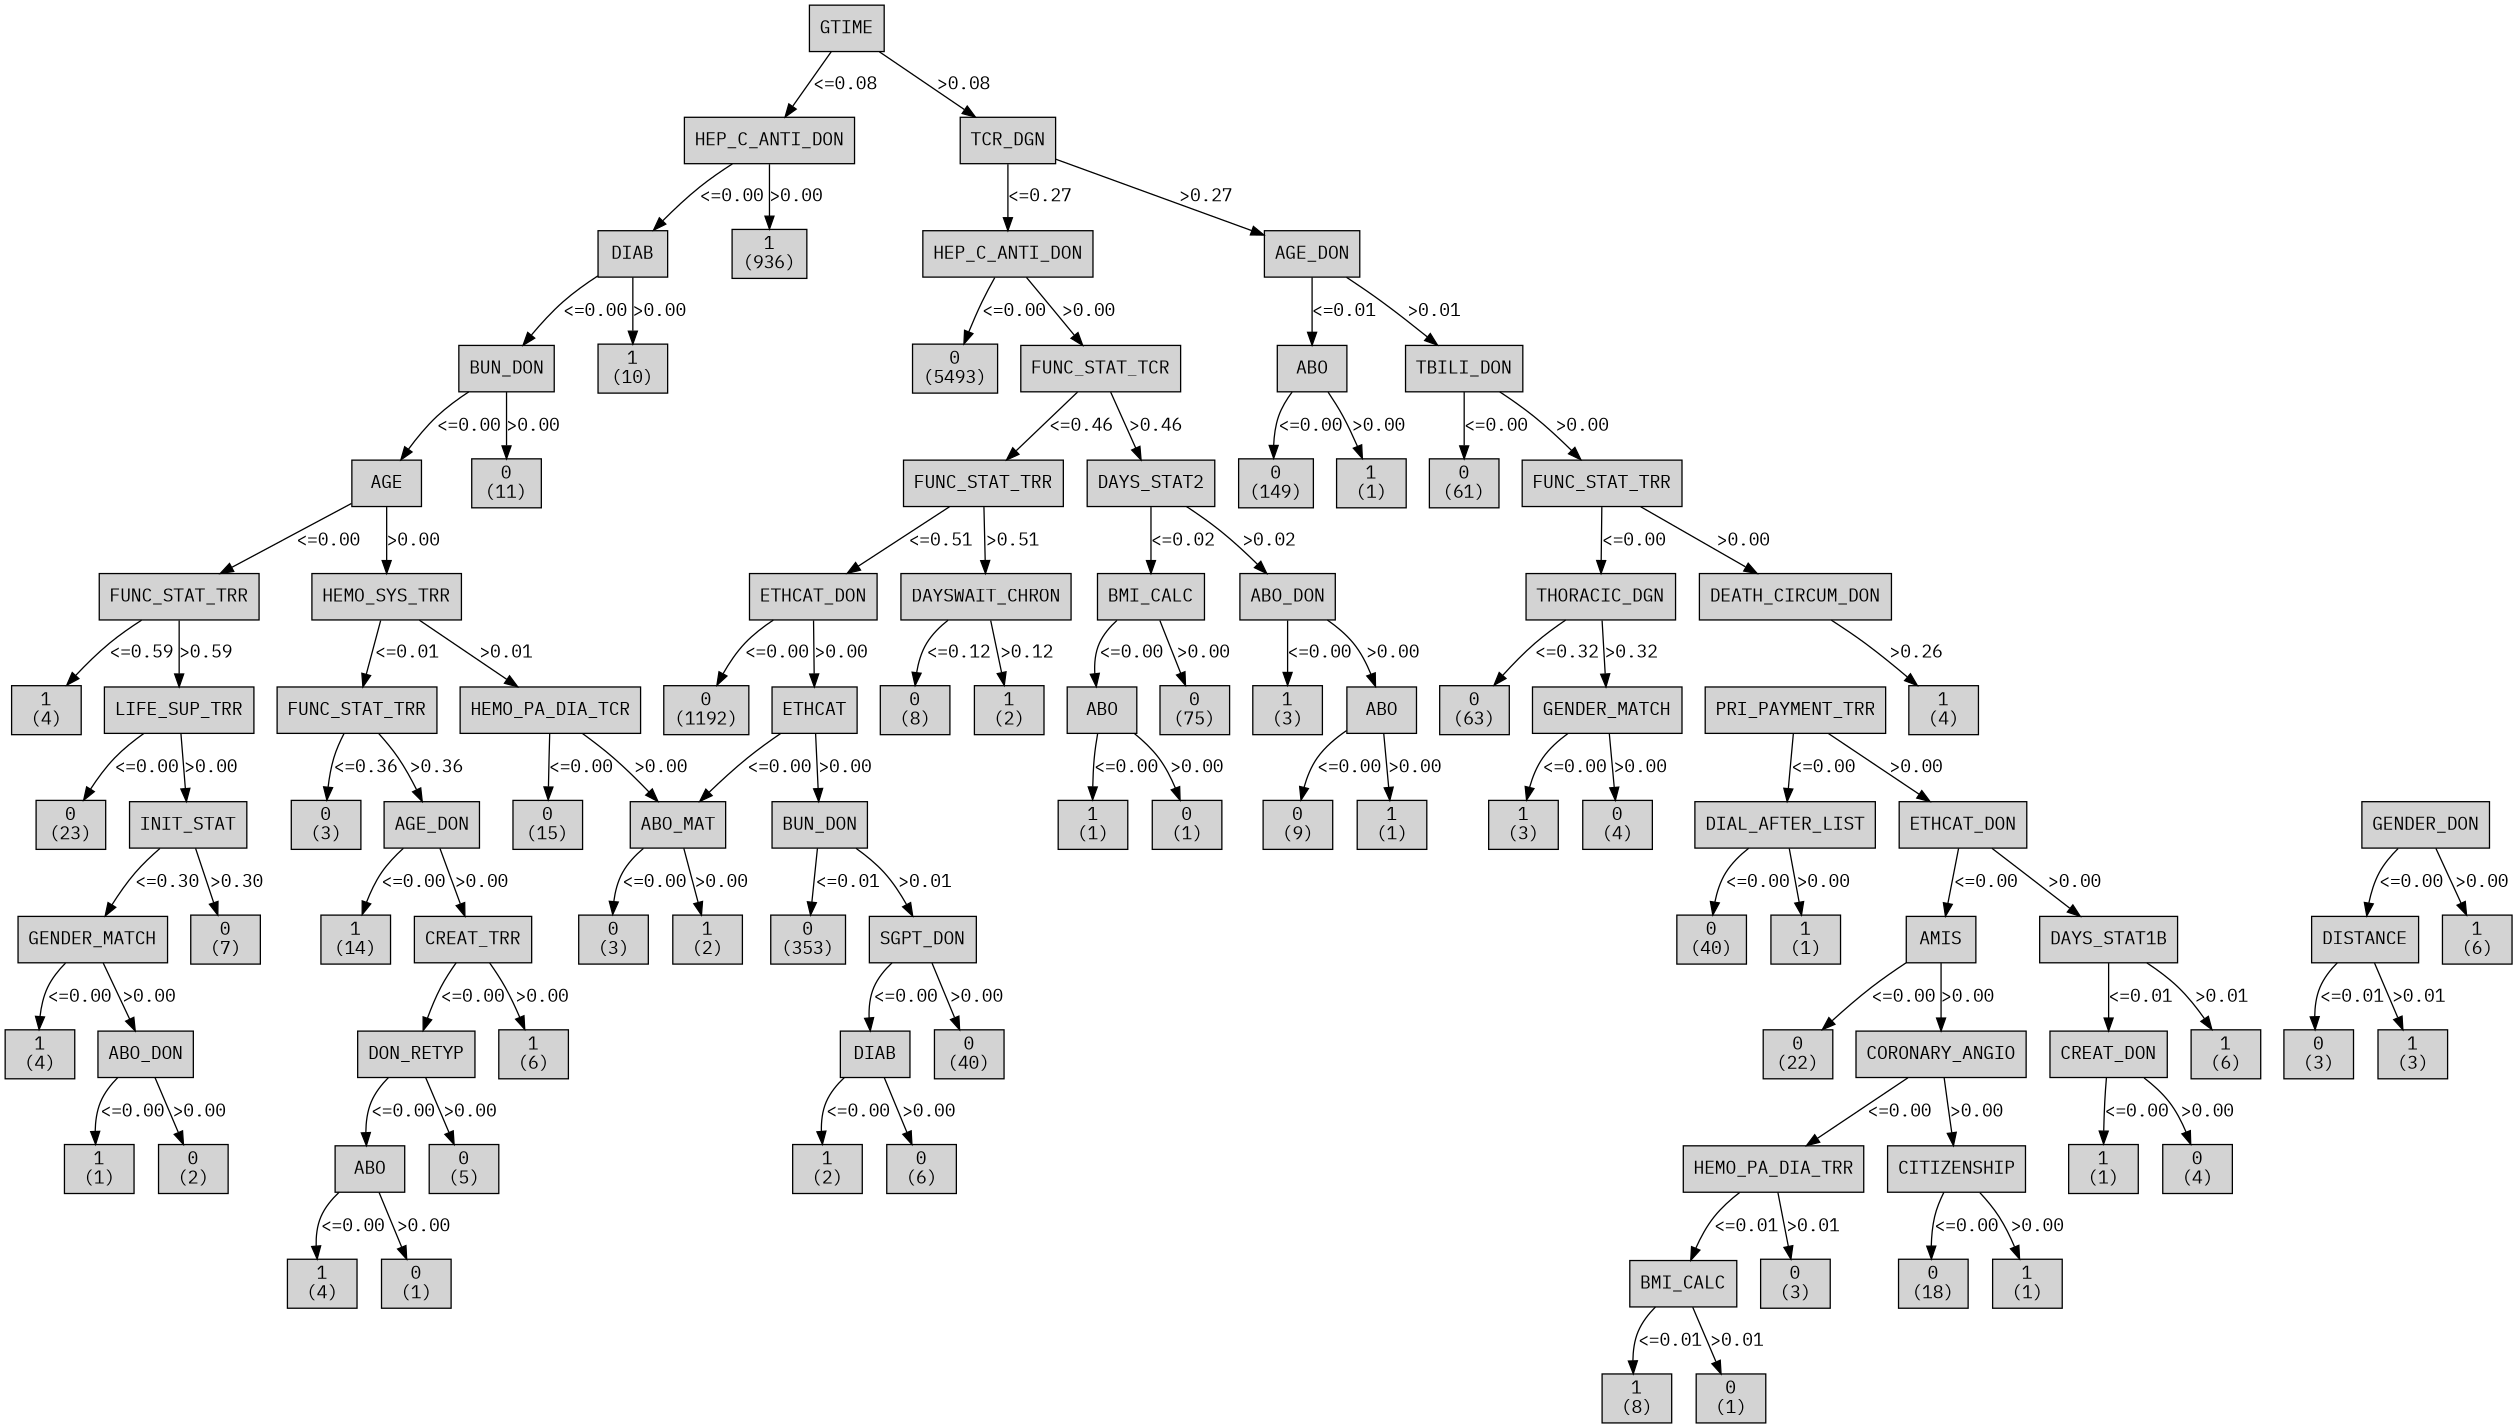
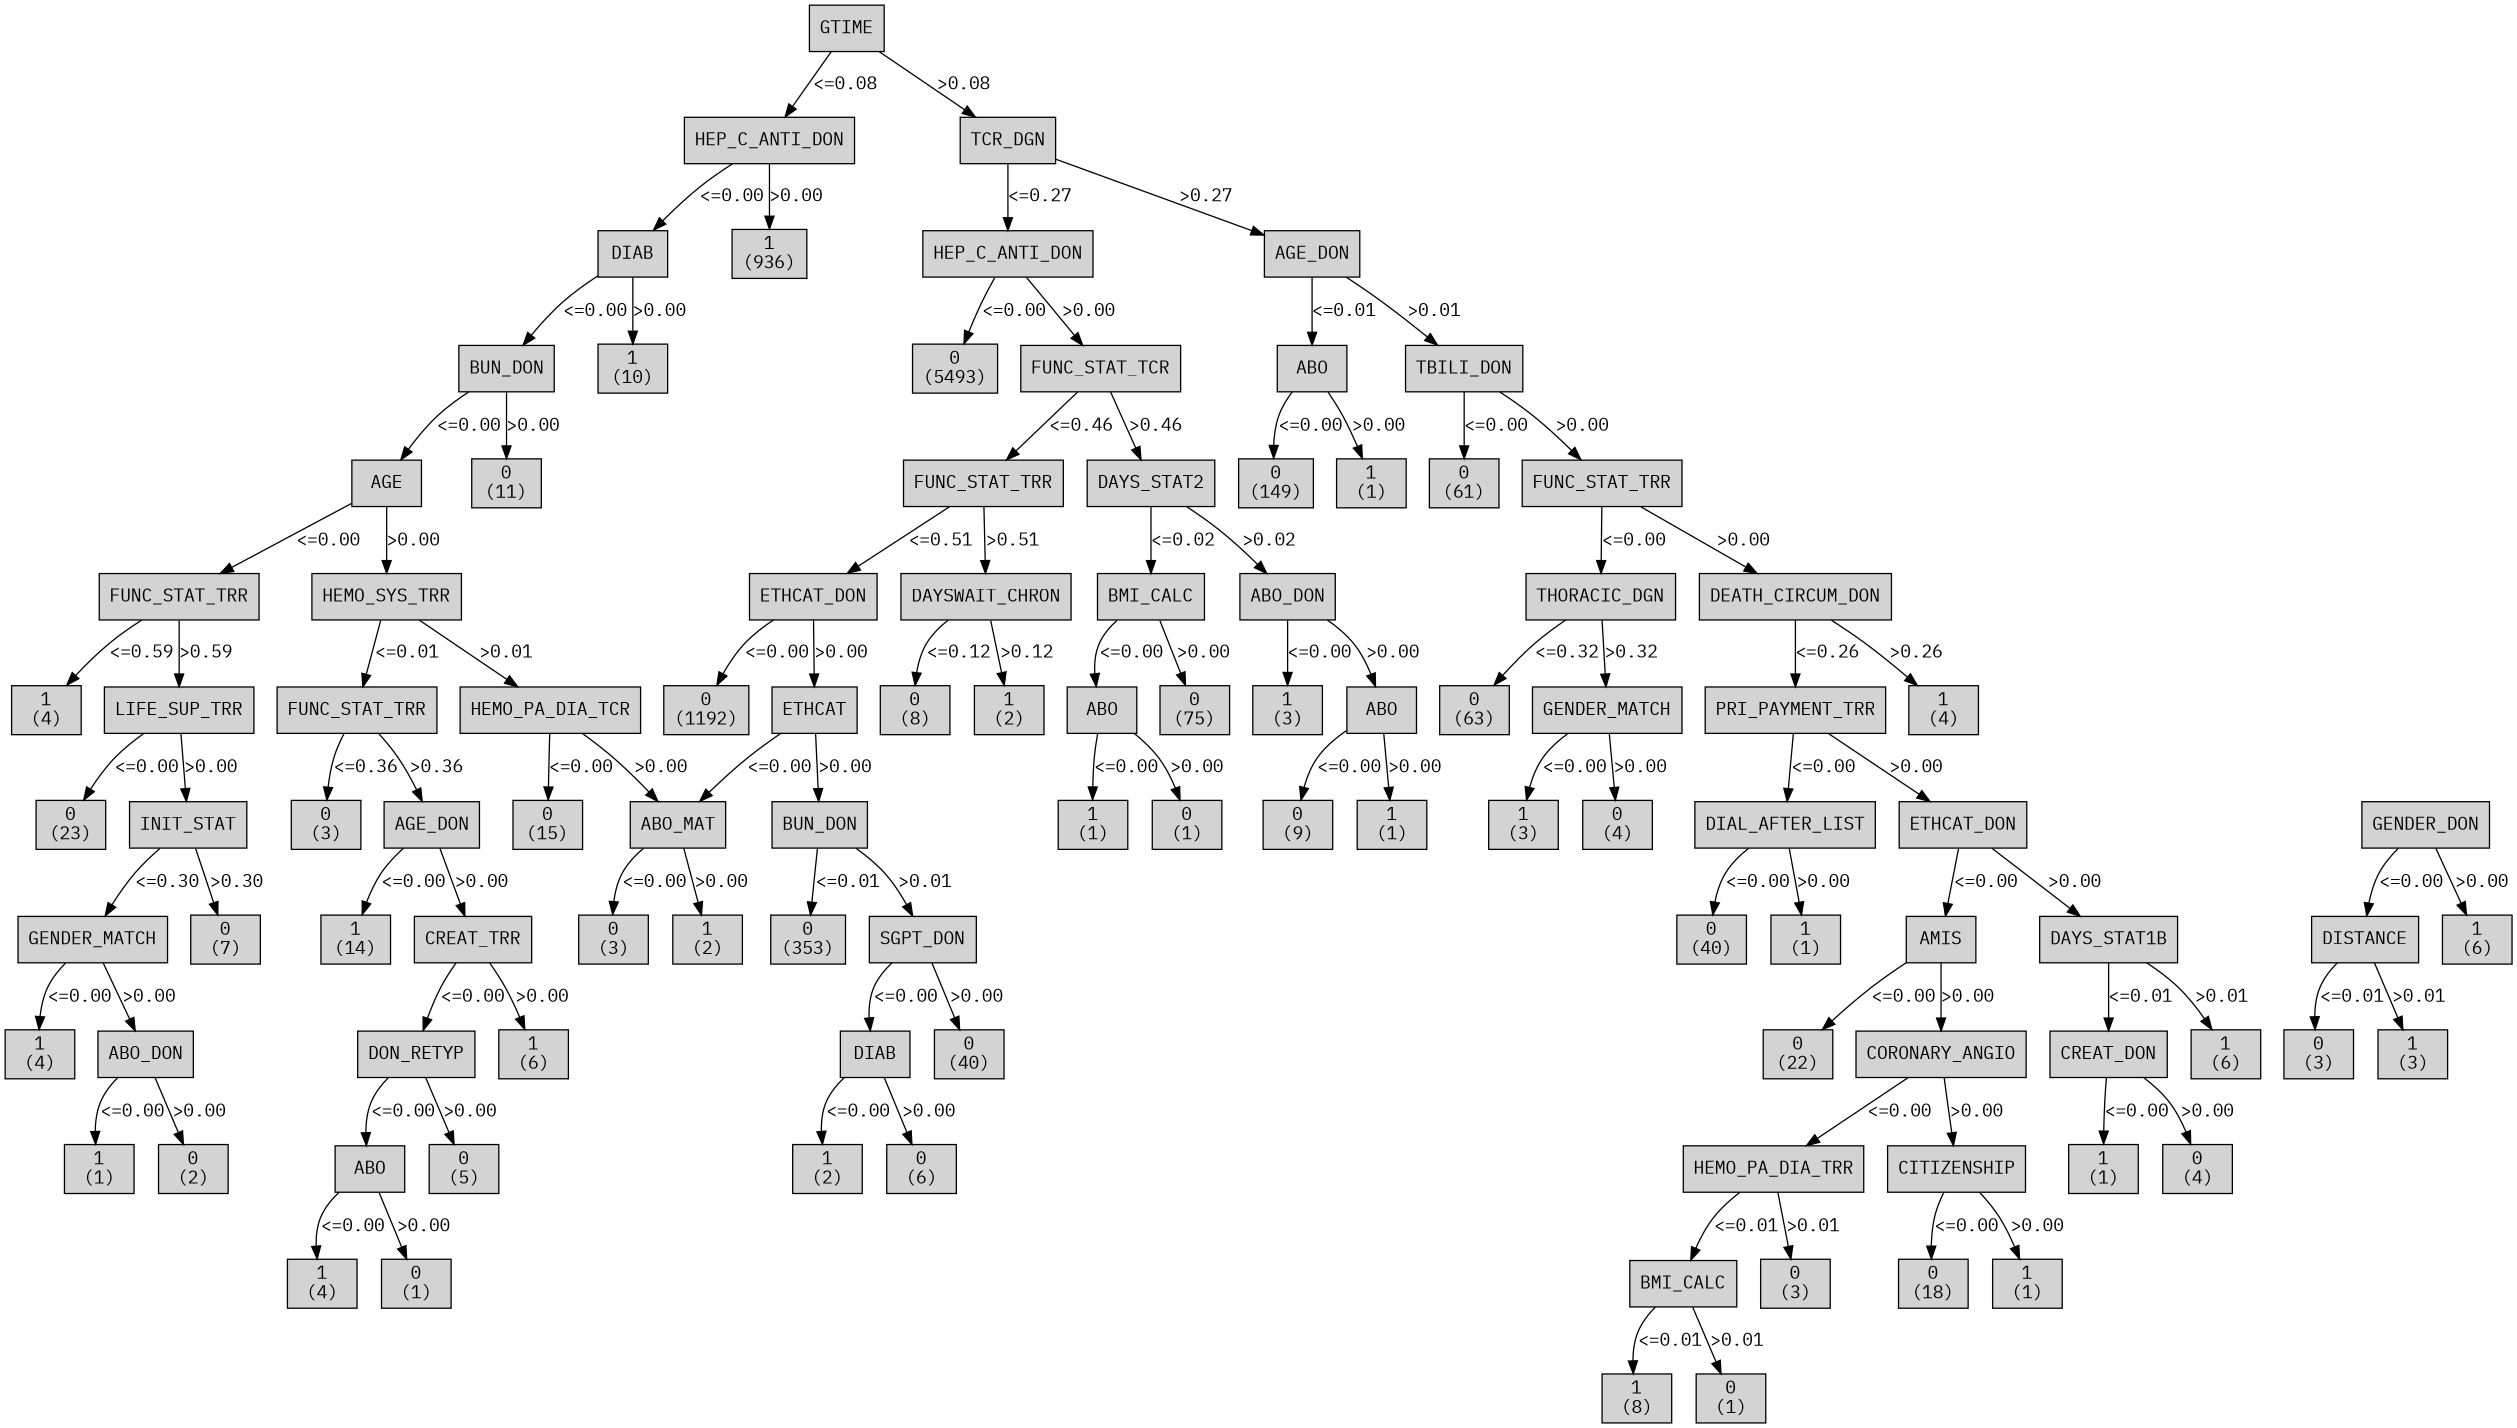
none -> (1795, 647)
